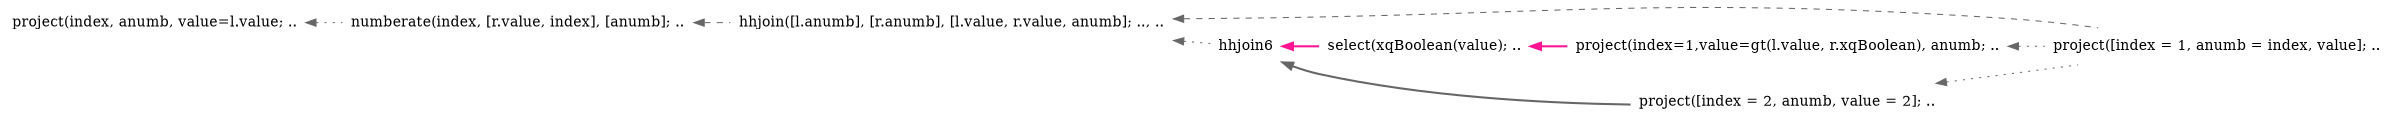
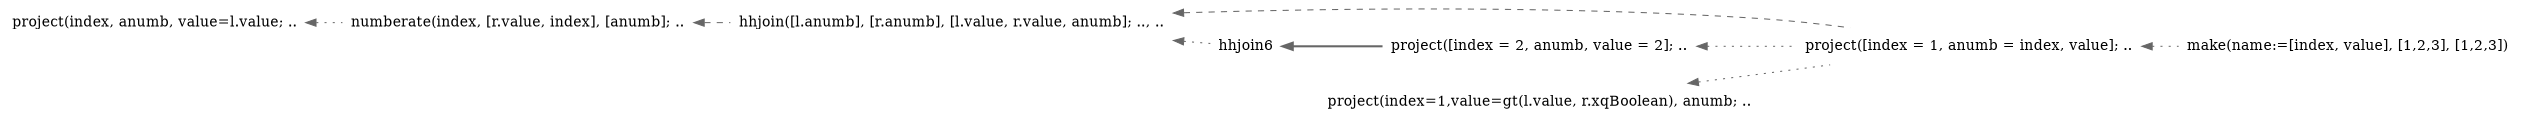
(1425, 46) -> none
none -> (2348, 46)
